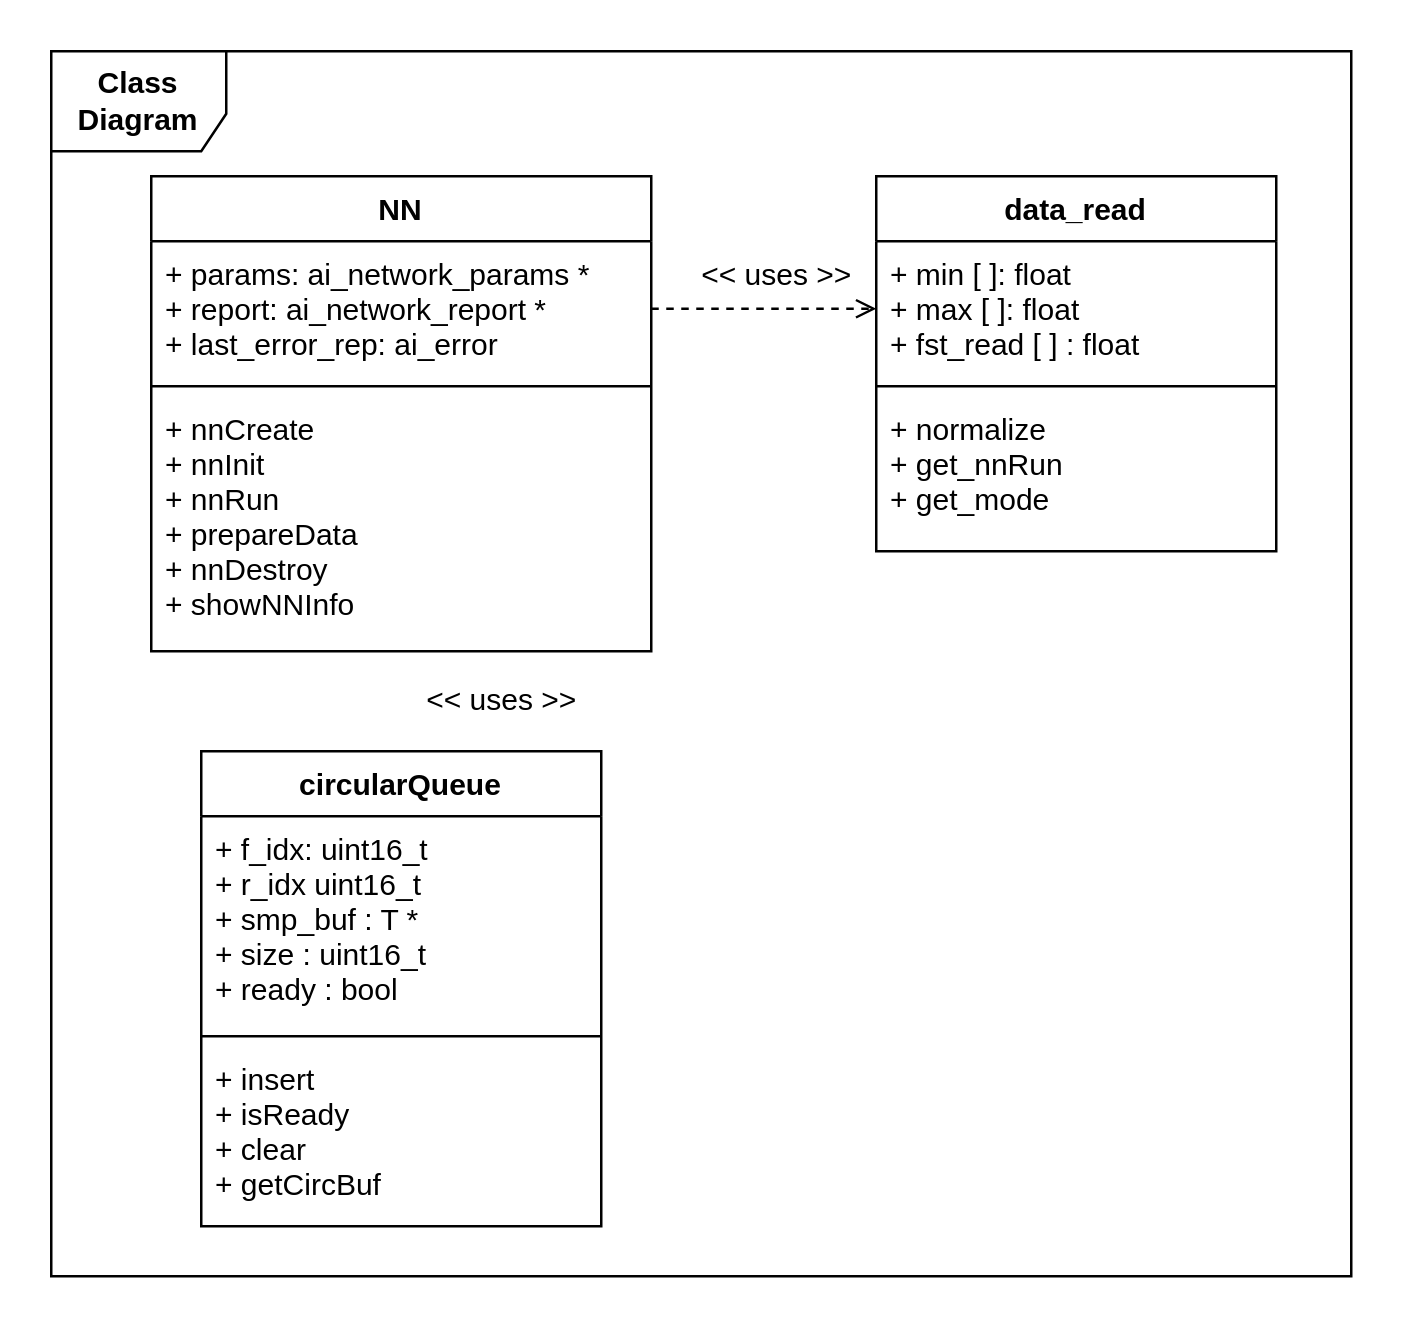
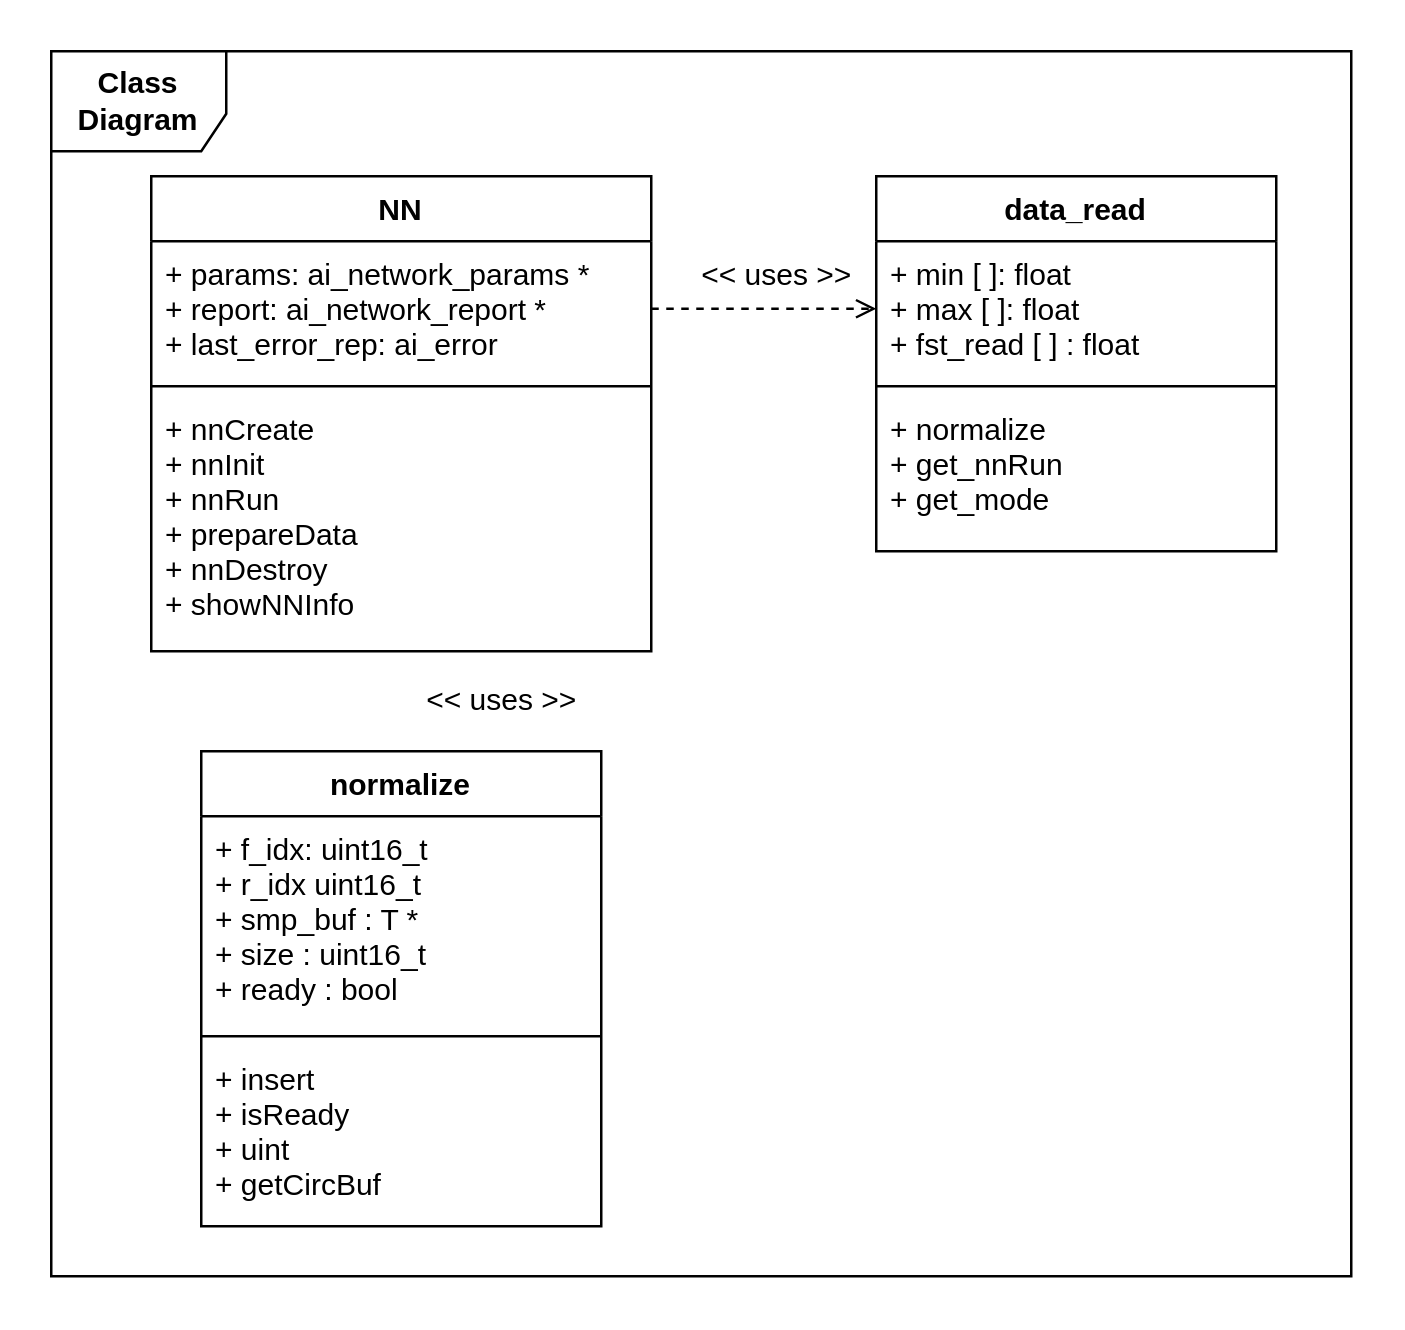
(400, 785) -> (400, 785)
(274, 1080) -> (274, 1080)
